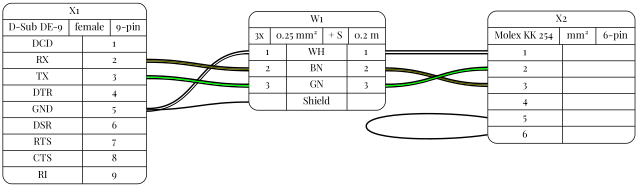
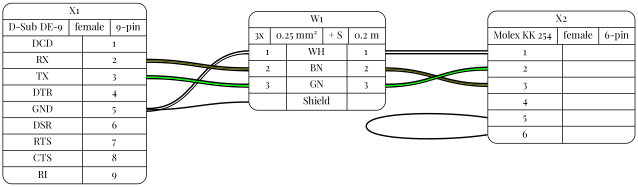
(578, 36) -> (578, 36)
